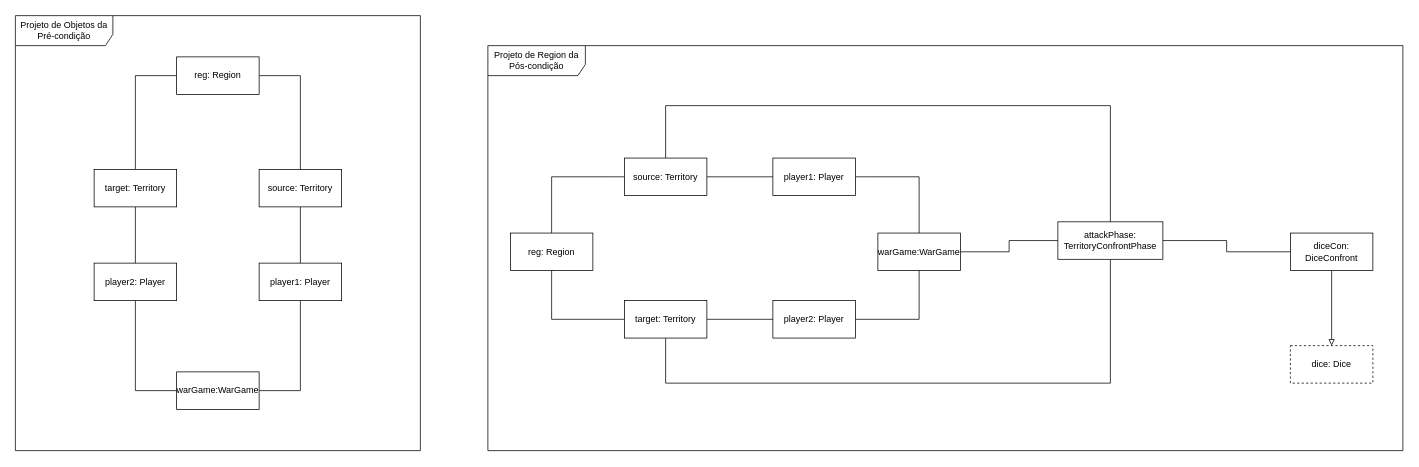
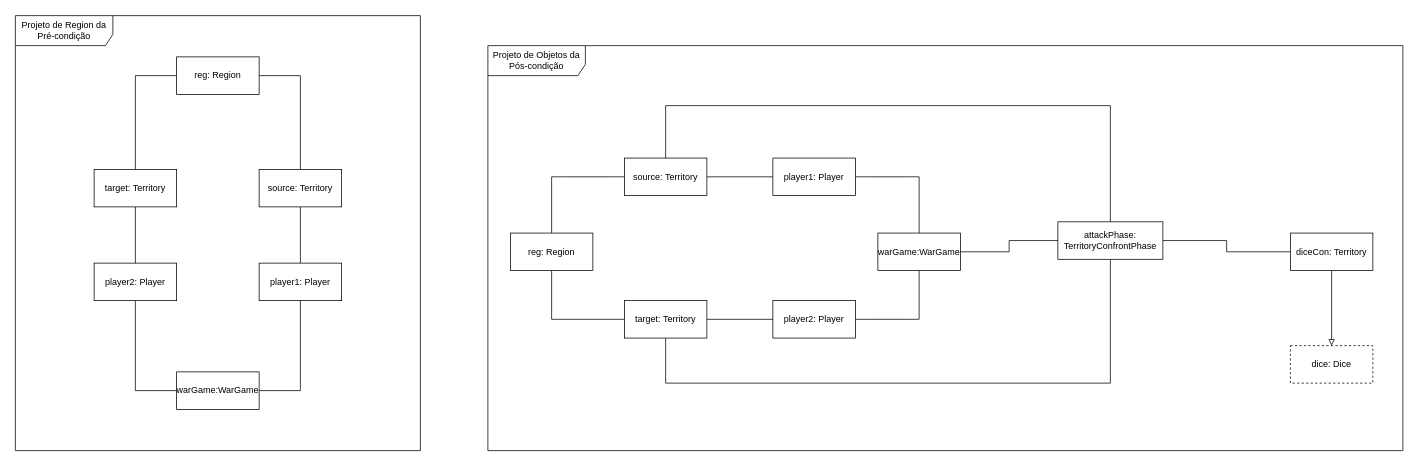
(64, 30) -> (64, 30)
(537, 60) -> (537, 60)
(1332, 252) -> (1332, 252)
